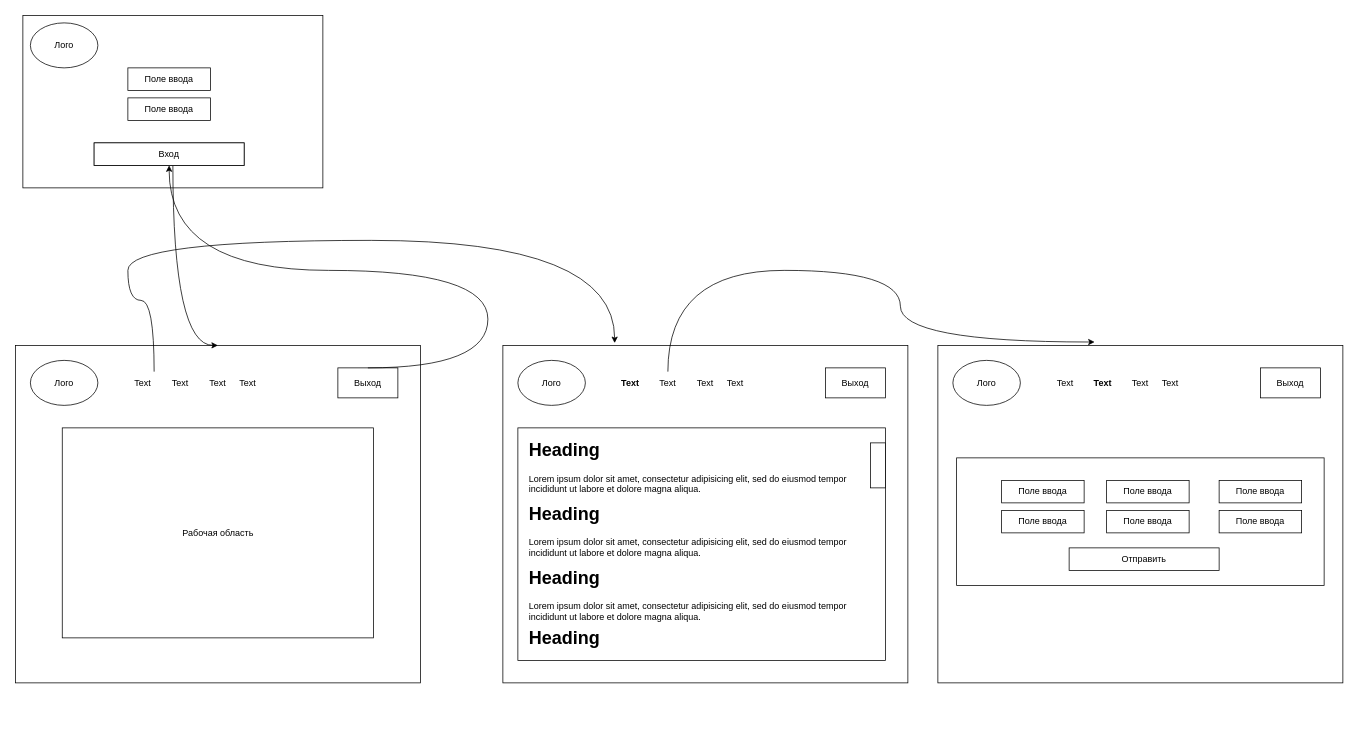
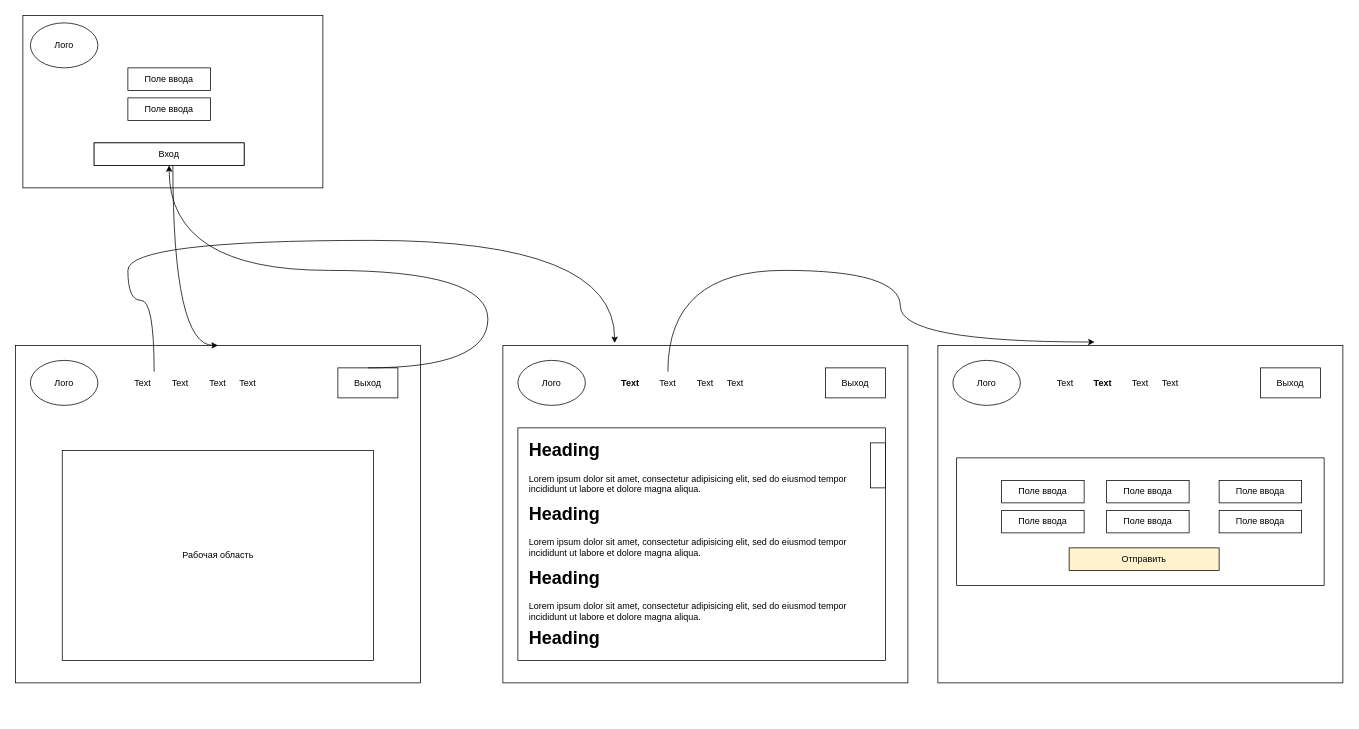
(218, 533) -> (218, 555)
(1144, 559) -> (1144, 559)
